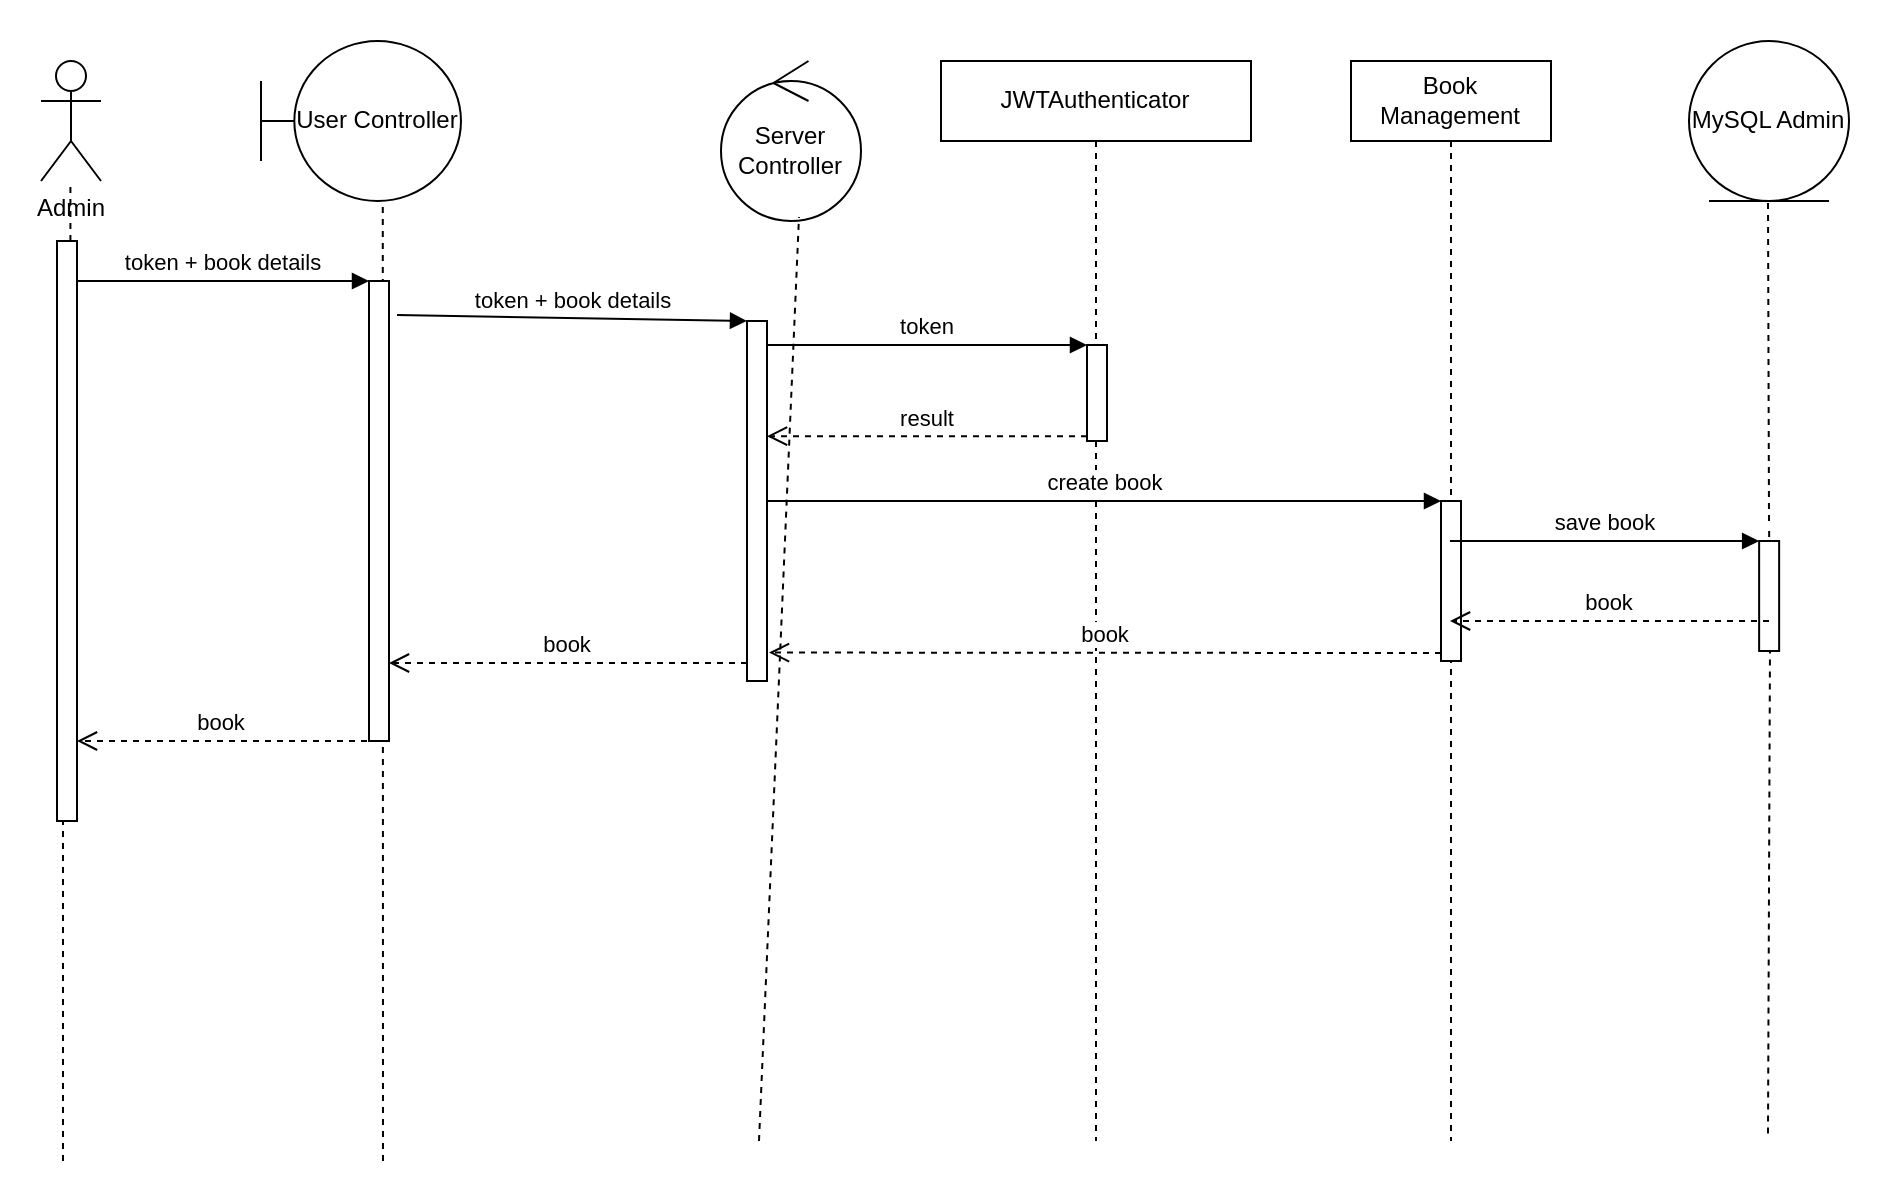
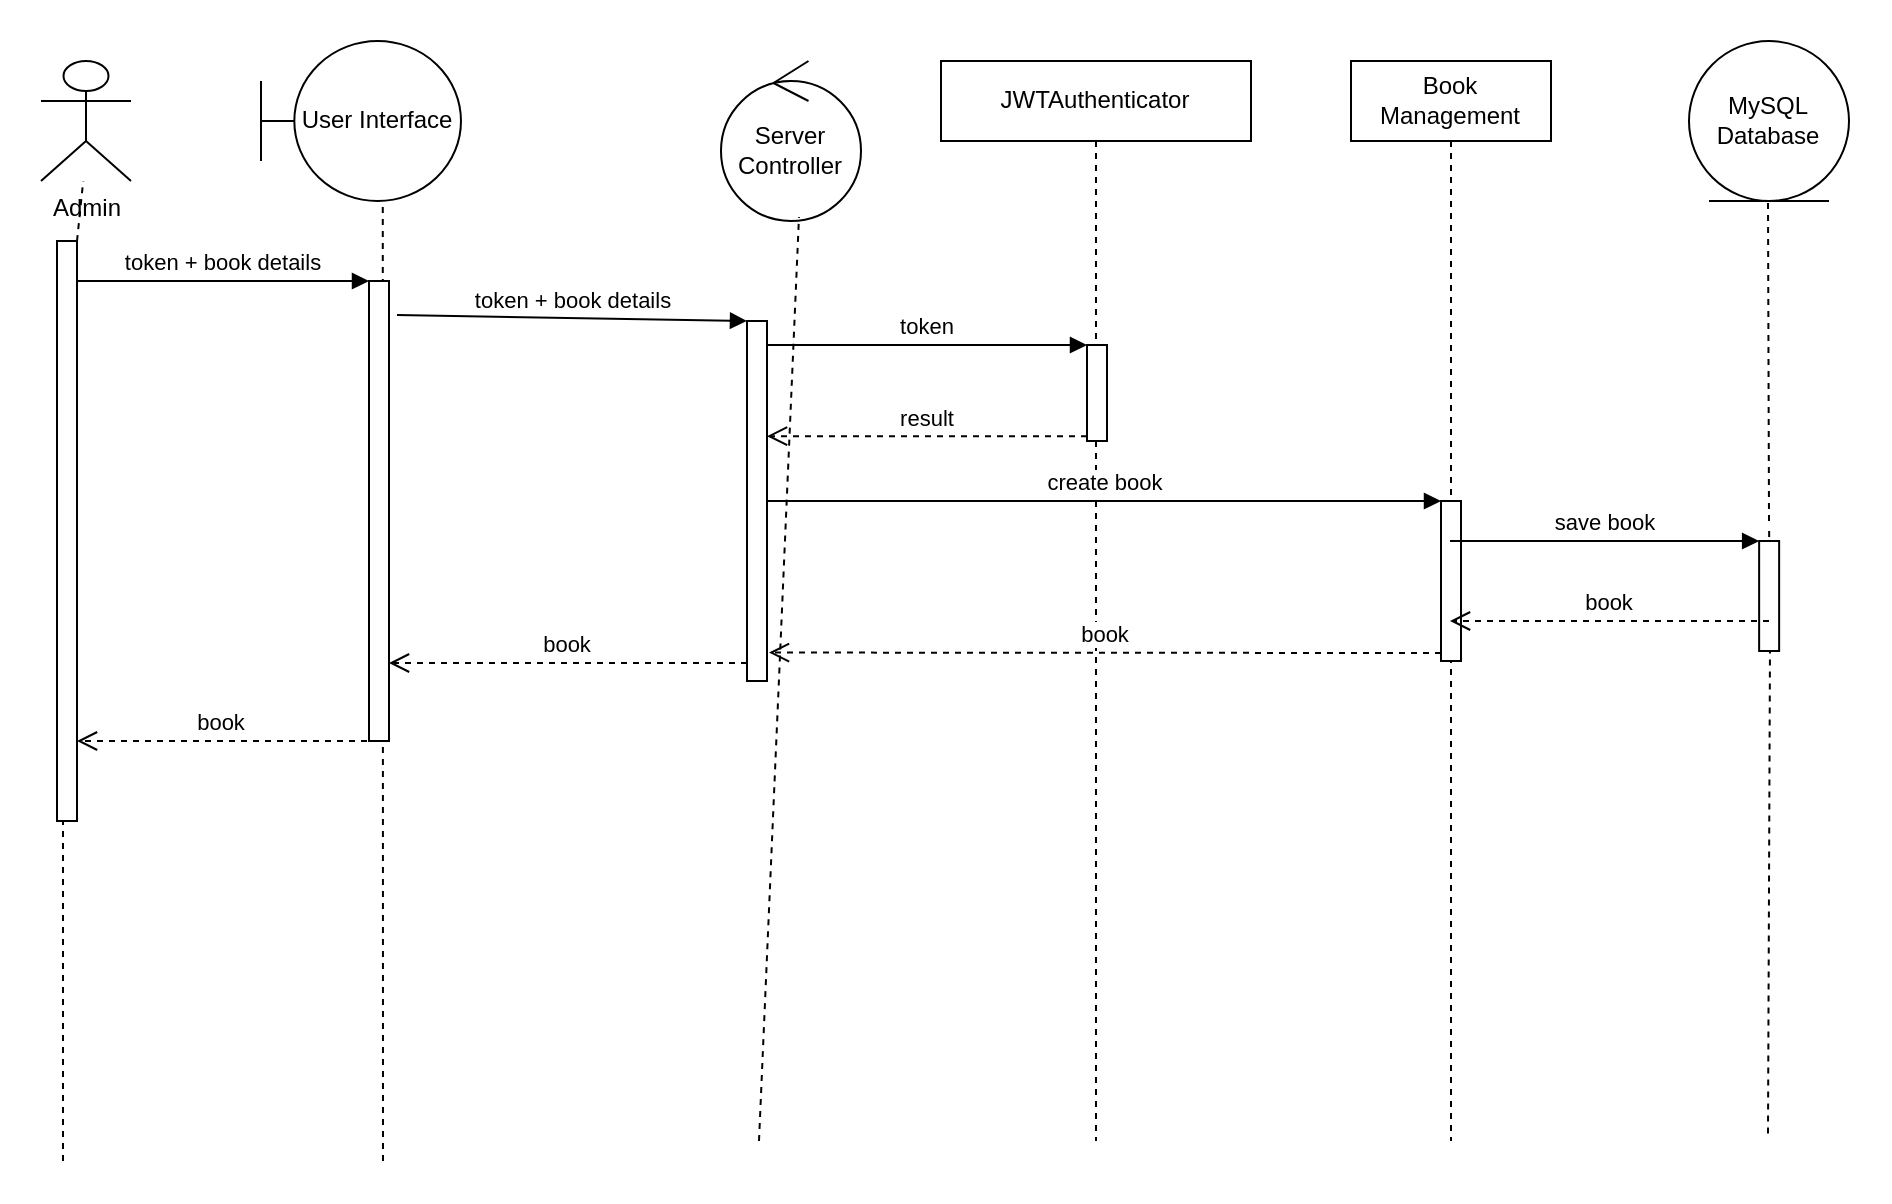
(71, 121) -> (86, 121)
(378, 121) -> (378, 121)
(1769, 121) -> (1769, 121)
